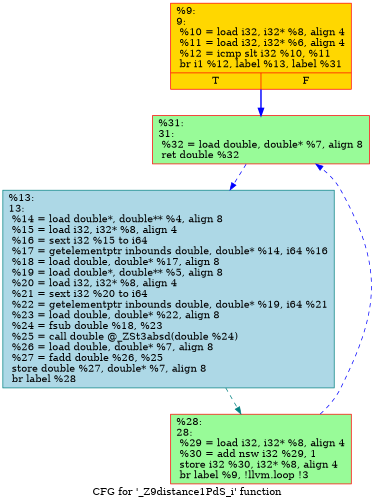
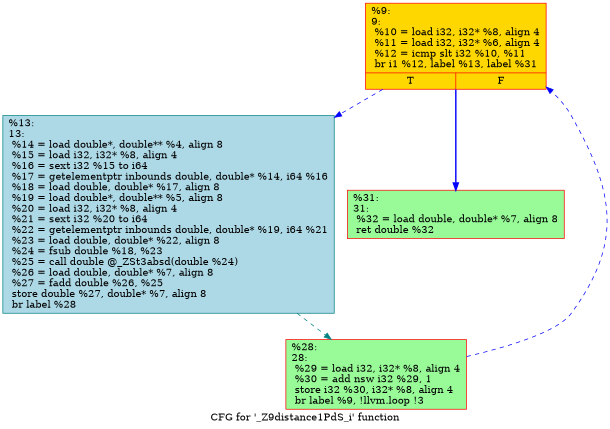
(240, 174) -> (362, 102)
(371, 291) -> (601, 256)
